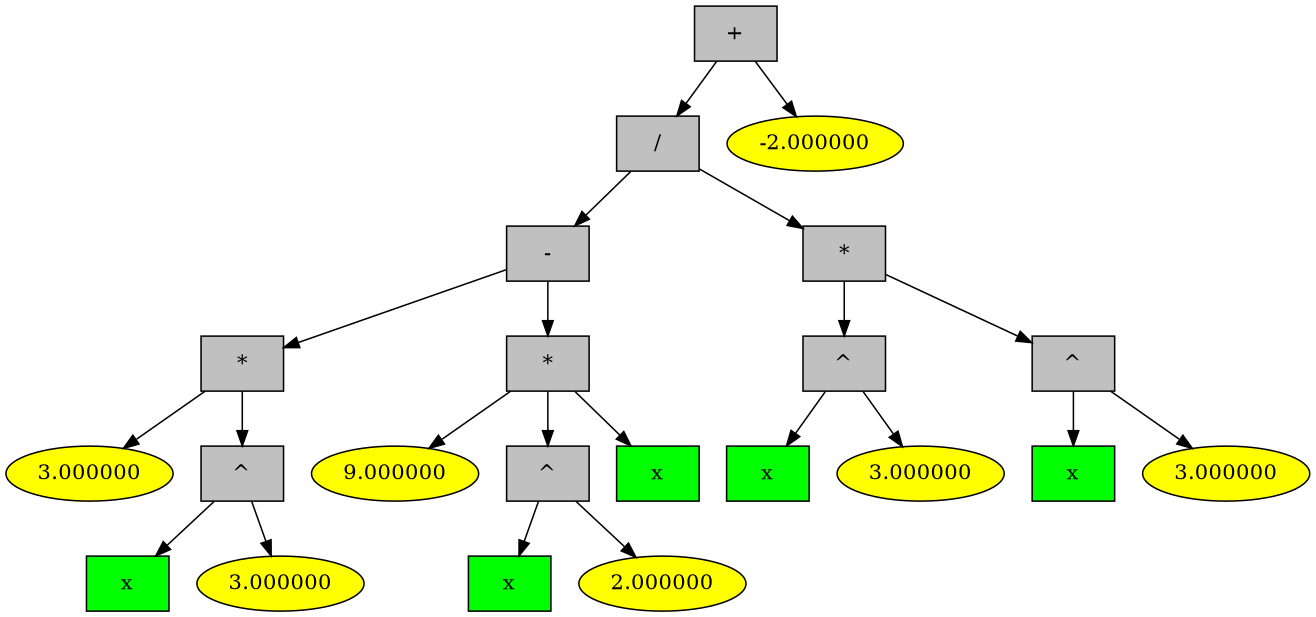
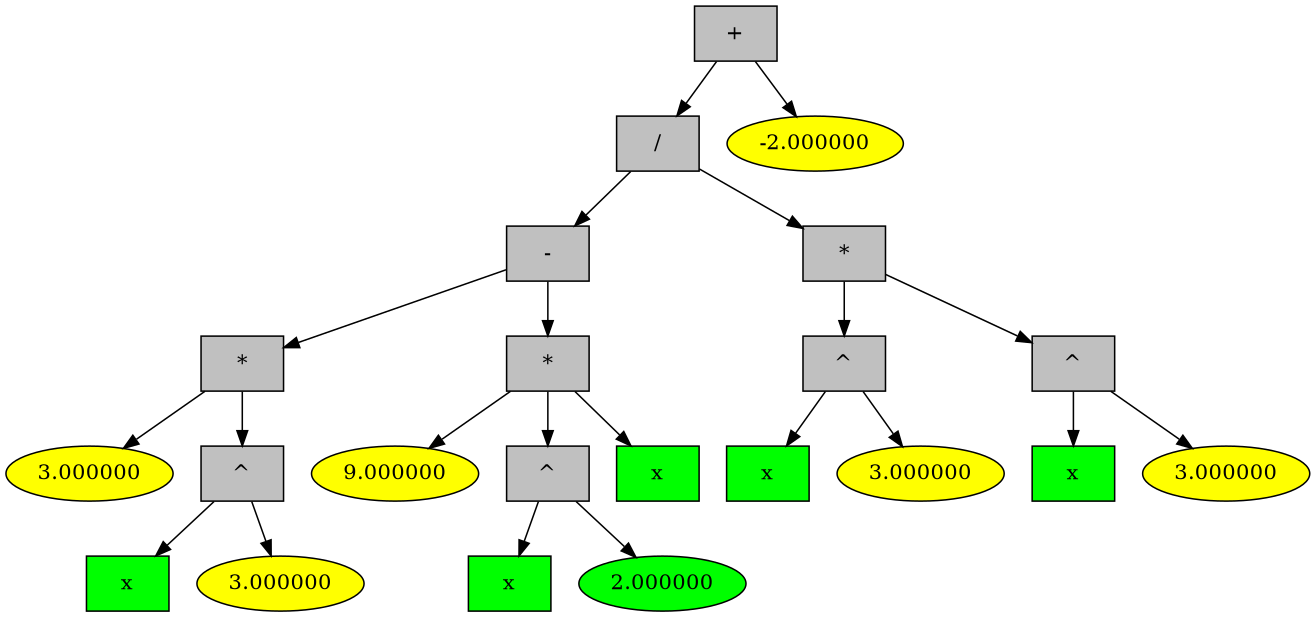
(662, 584) -> (662, 584)
